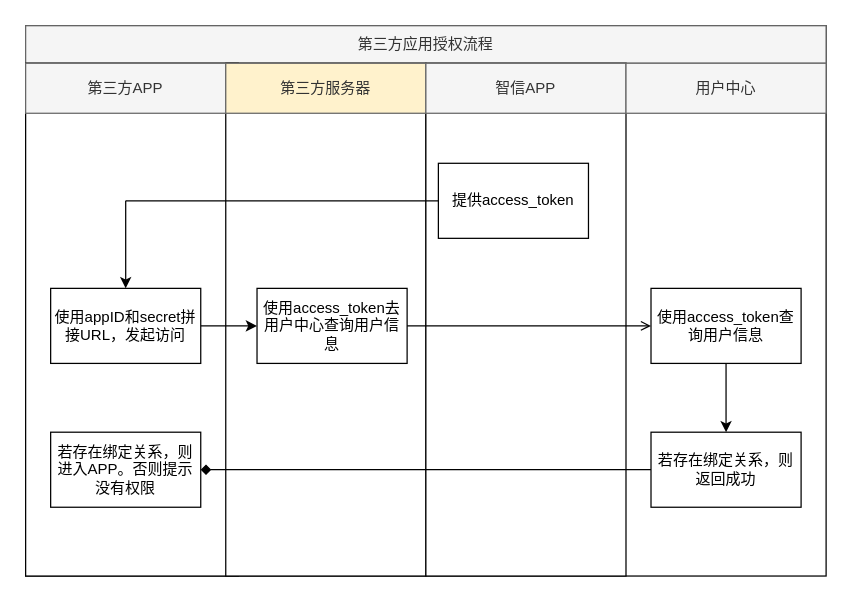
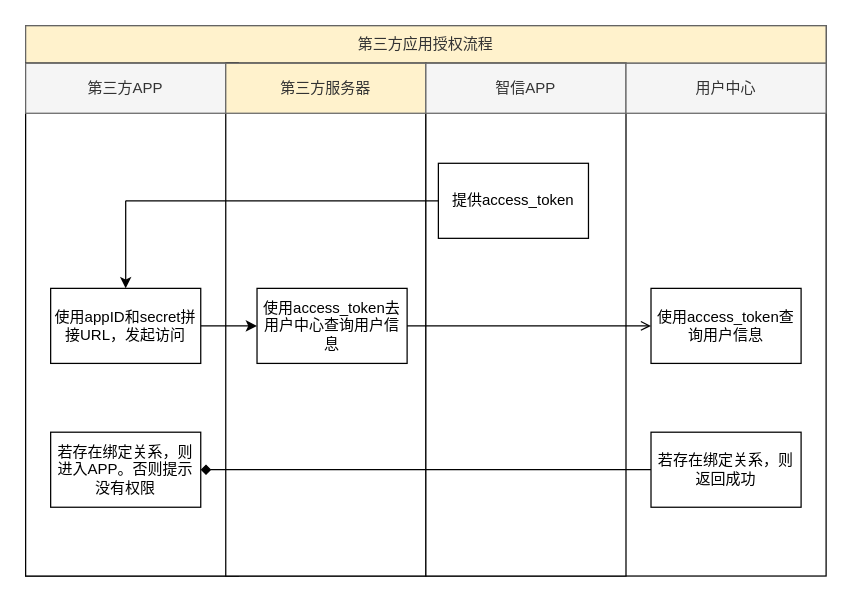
(426, 44) -> (426, 44)
(726, 394) -> none
